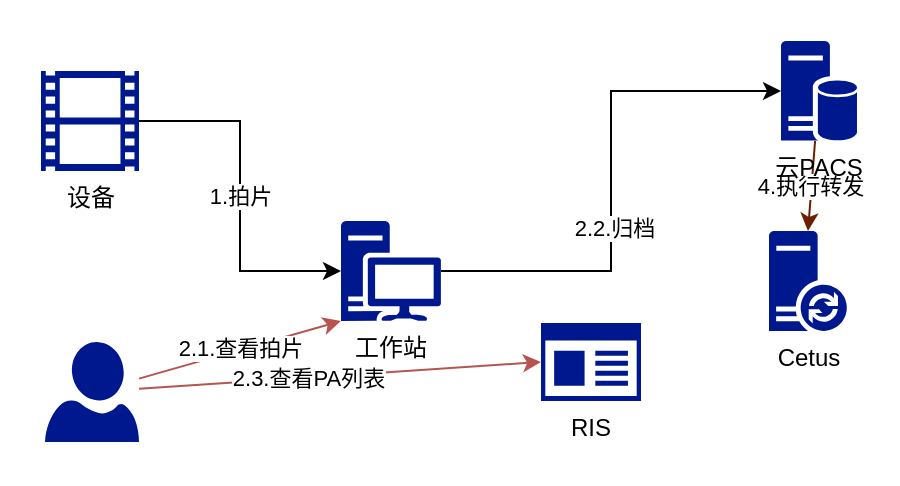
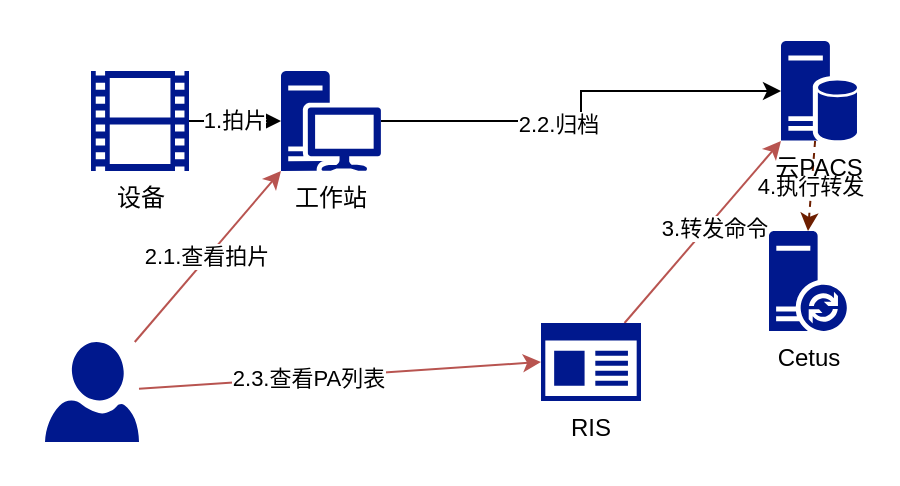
(90, 121) -> (140, 121)
(814, 160) -> (814, 160)
none -> (698, 237)
(391, 271) -> (331, 121)
